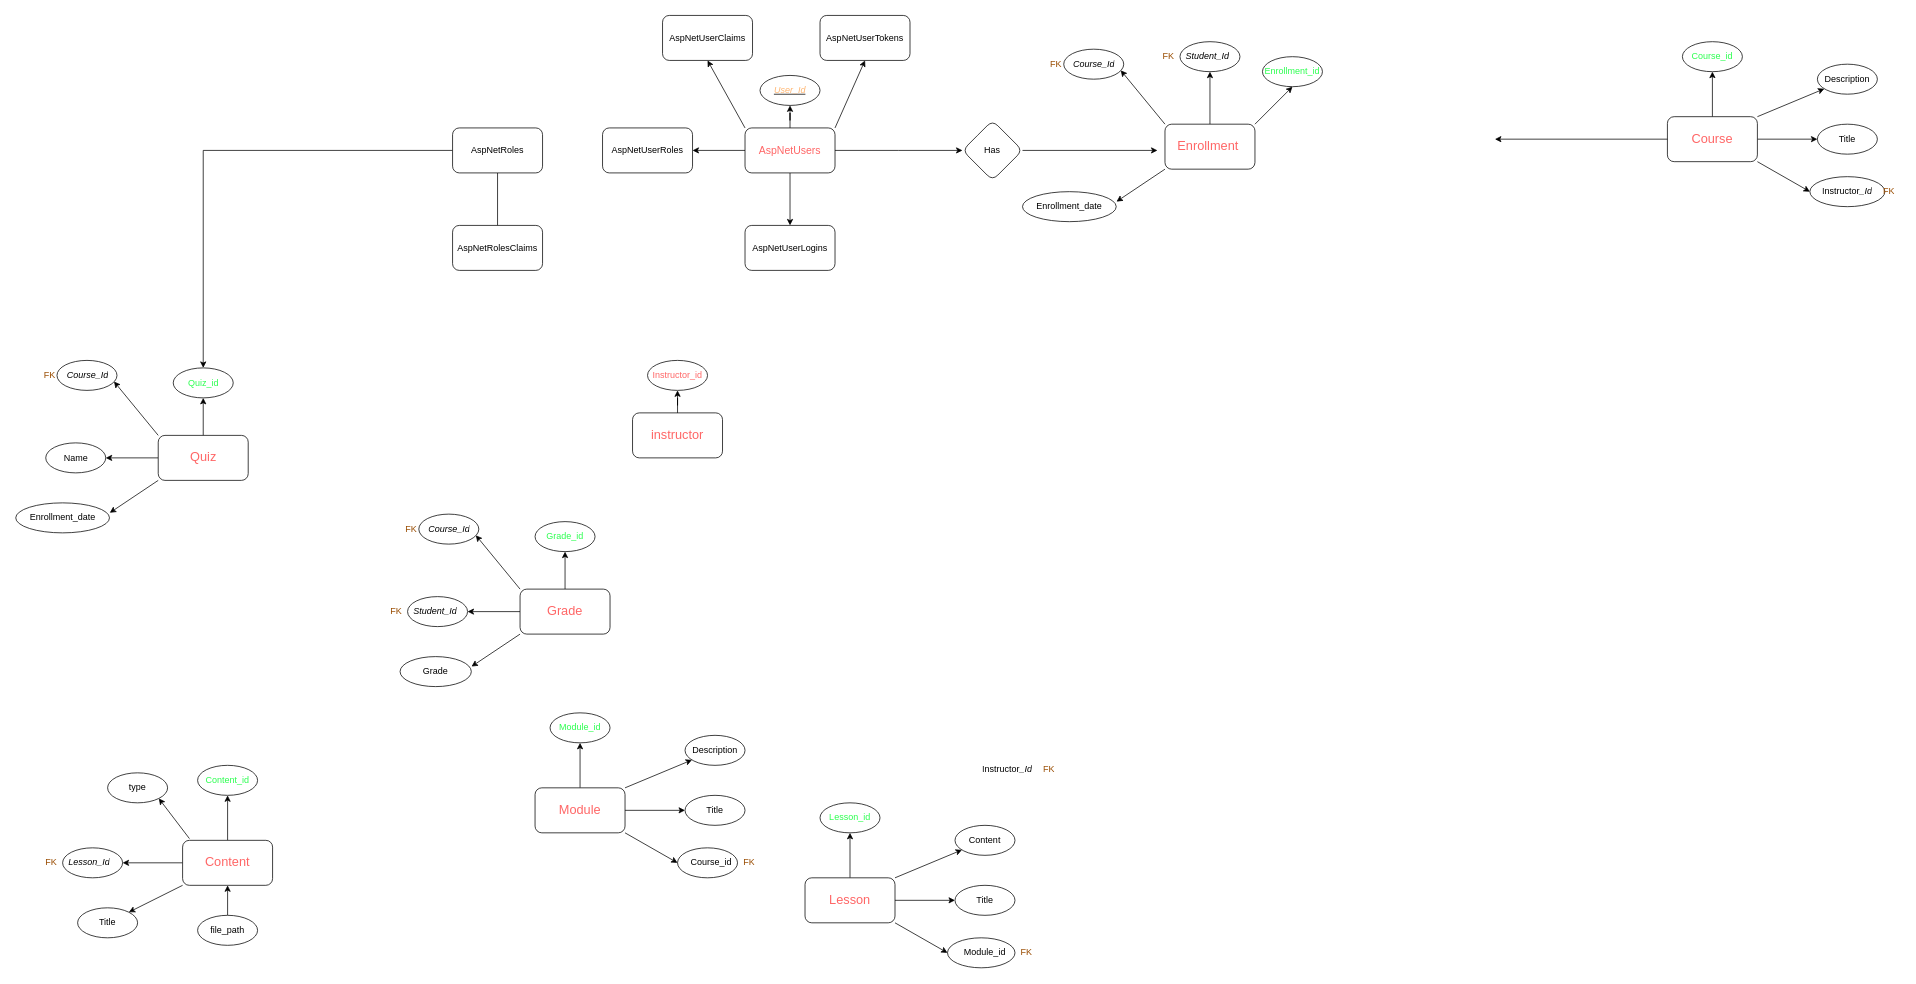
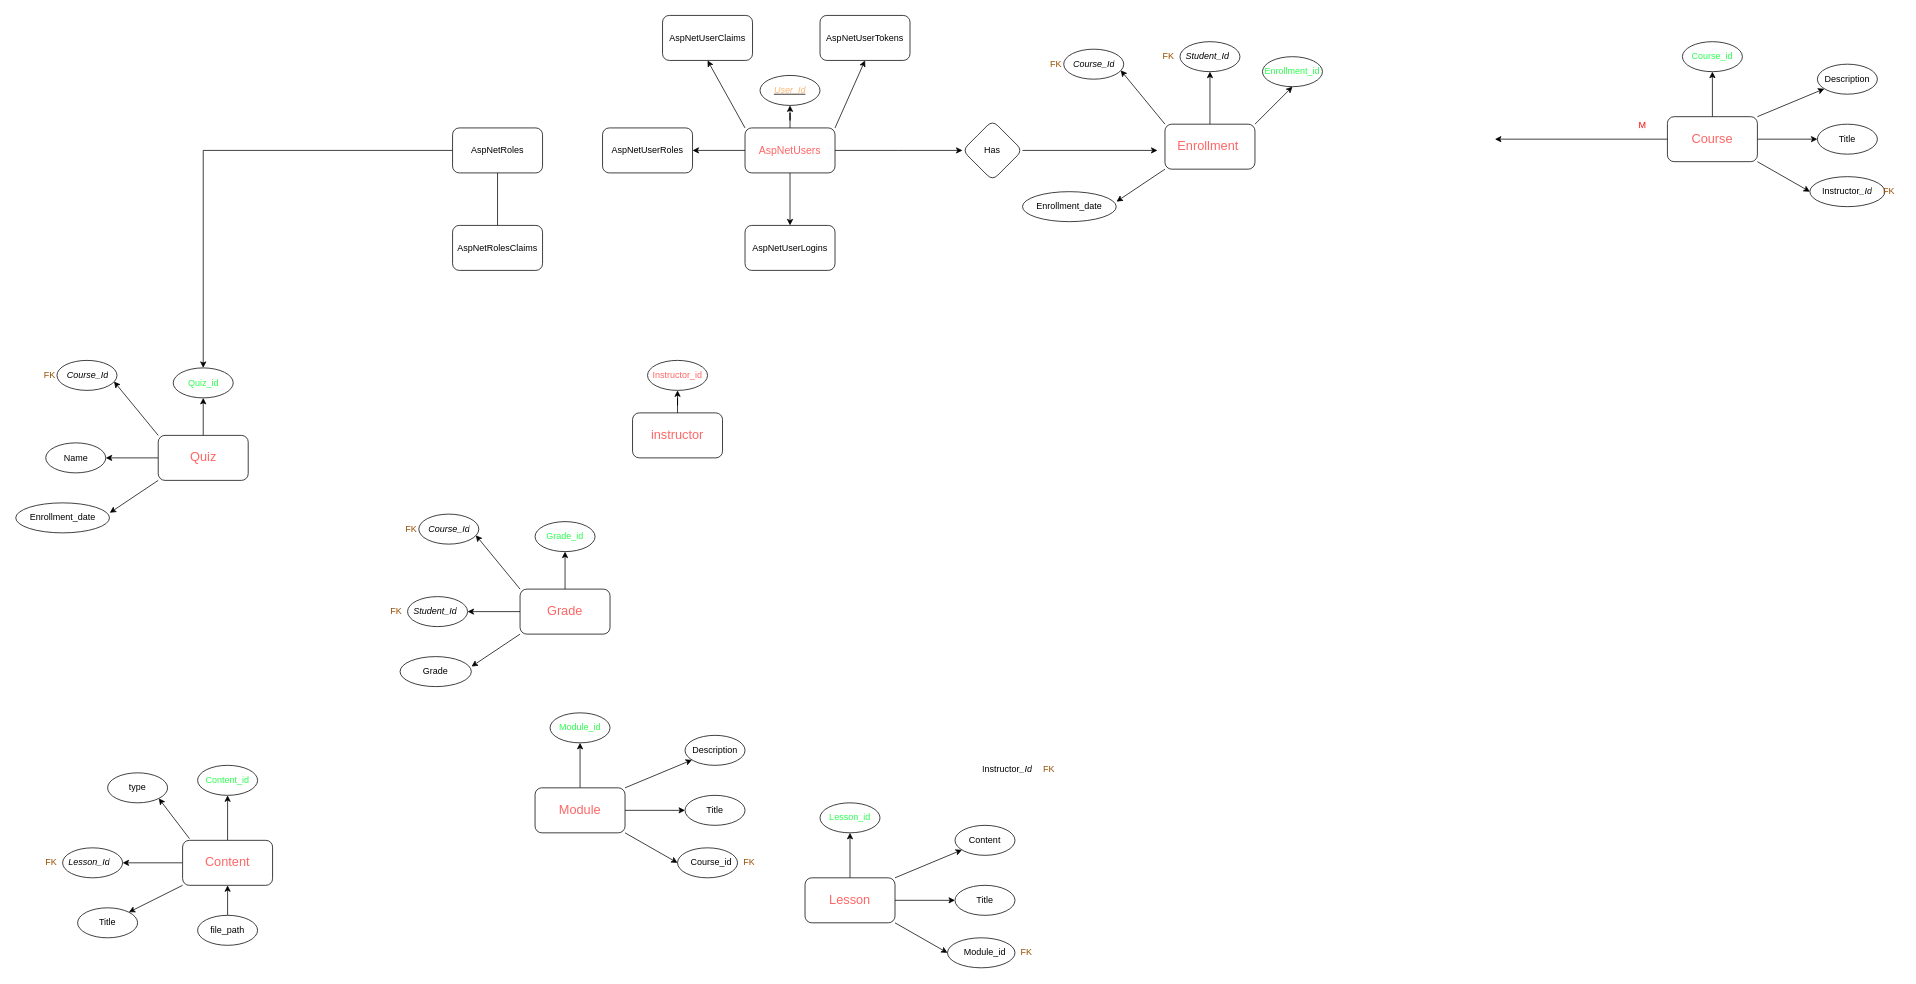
none -> (1653, 130)
